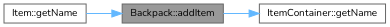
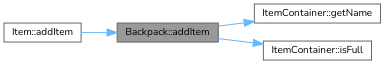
(45, 14) -> (43, 33)
none -> (317, 51)
